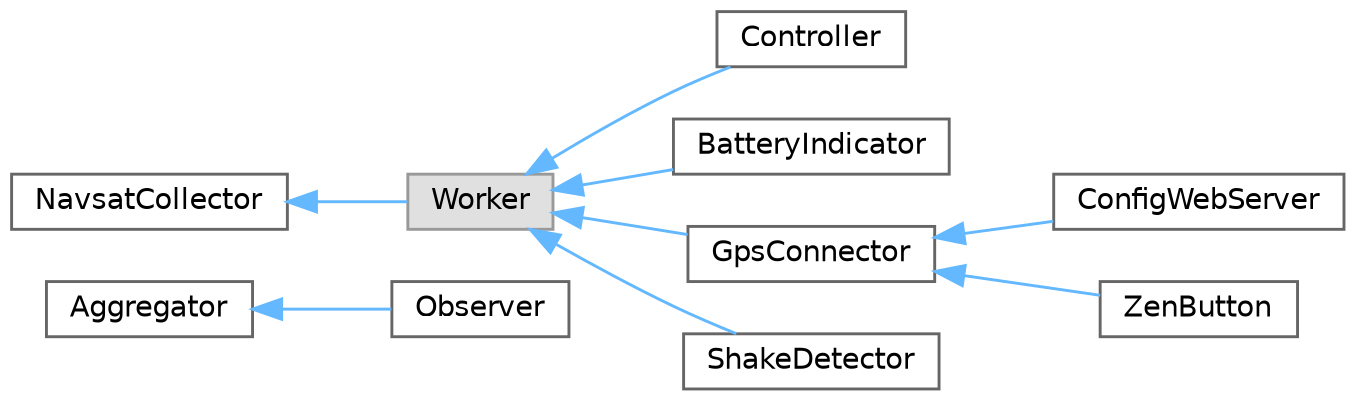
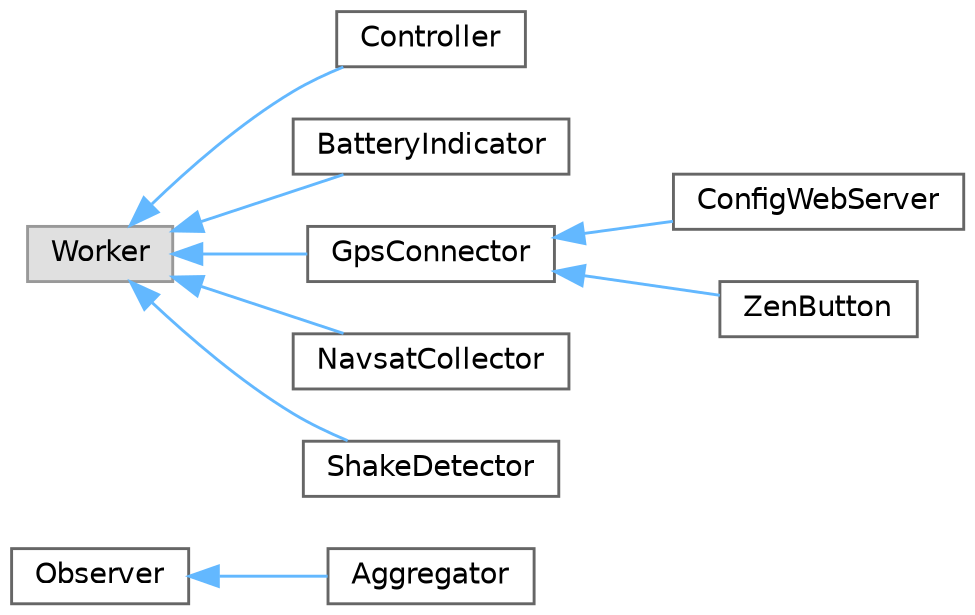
(362, 202) -> (272, 310)
(337, 309) -> (274, 576)
